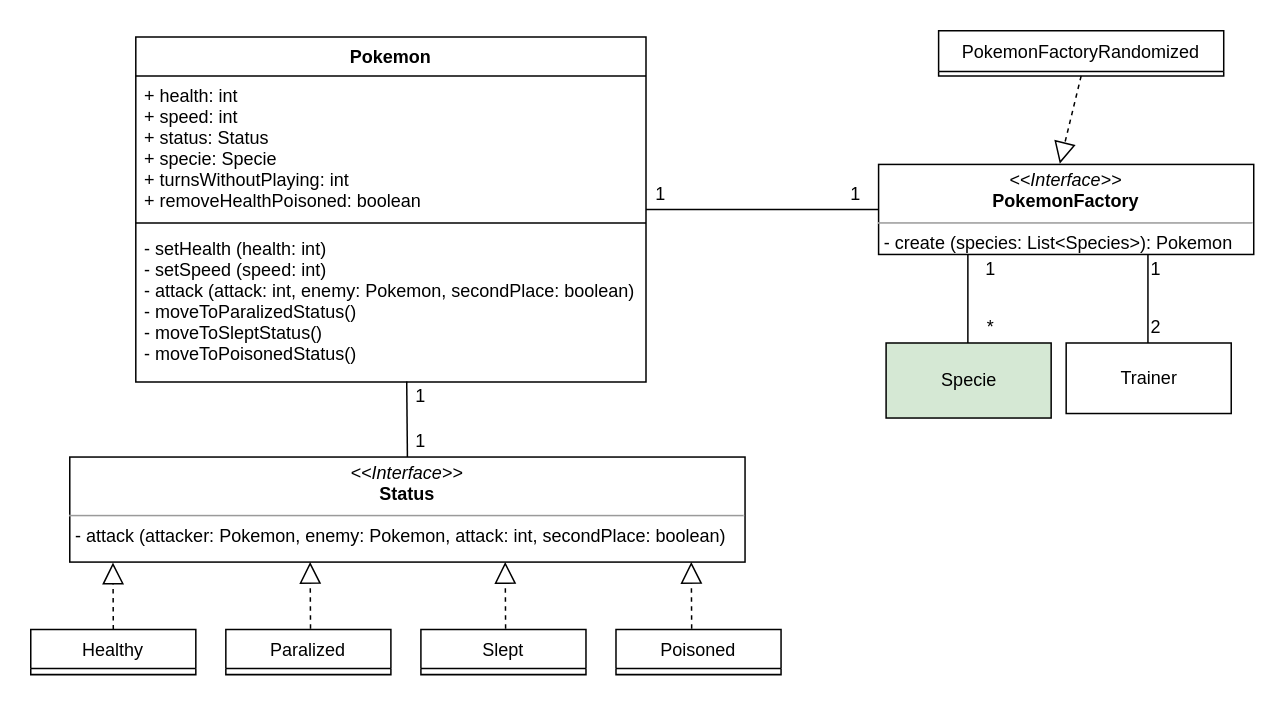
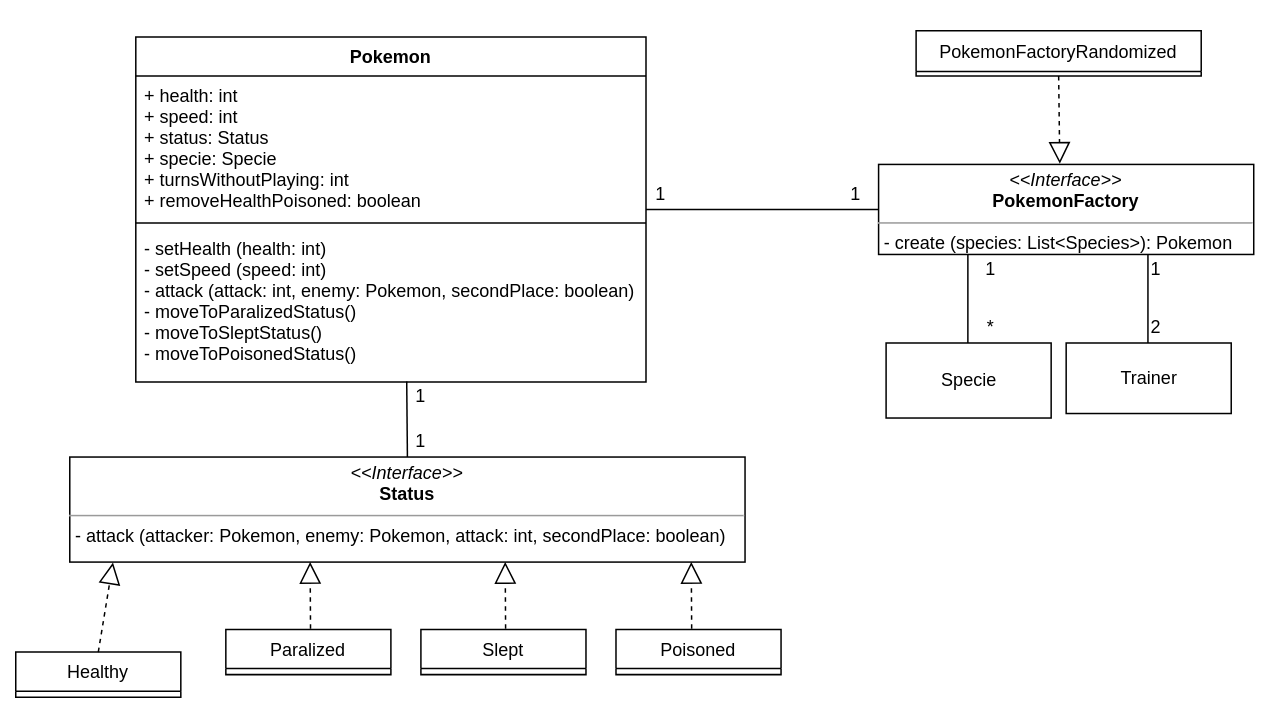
(1081, 53) -> (1058, 53)
(968, 380) -> (968, 380)
(113, 652) -> (98, 674)
